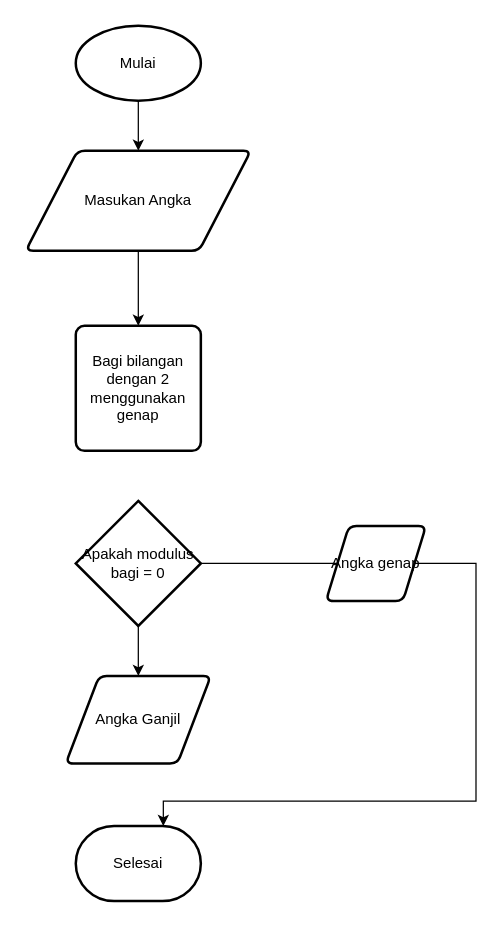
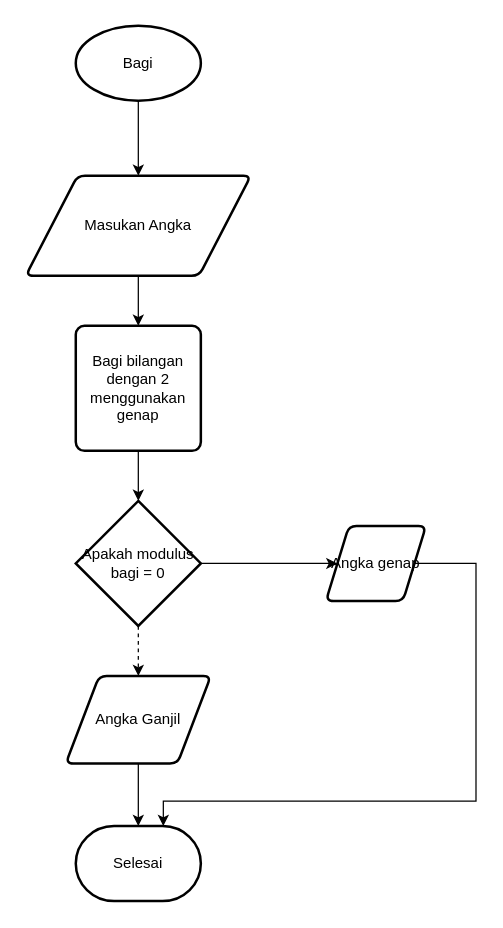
(138, 63) -> (138, 63)
(138, 201) -> (138, 226)
none -> (138, 472)
(330, 563) -> (327, 563)
(138, 646) -> (138, 646)
none -> (138, 790)
